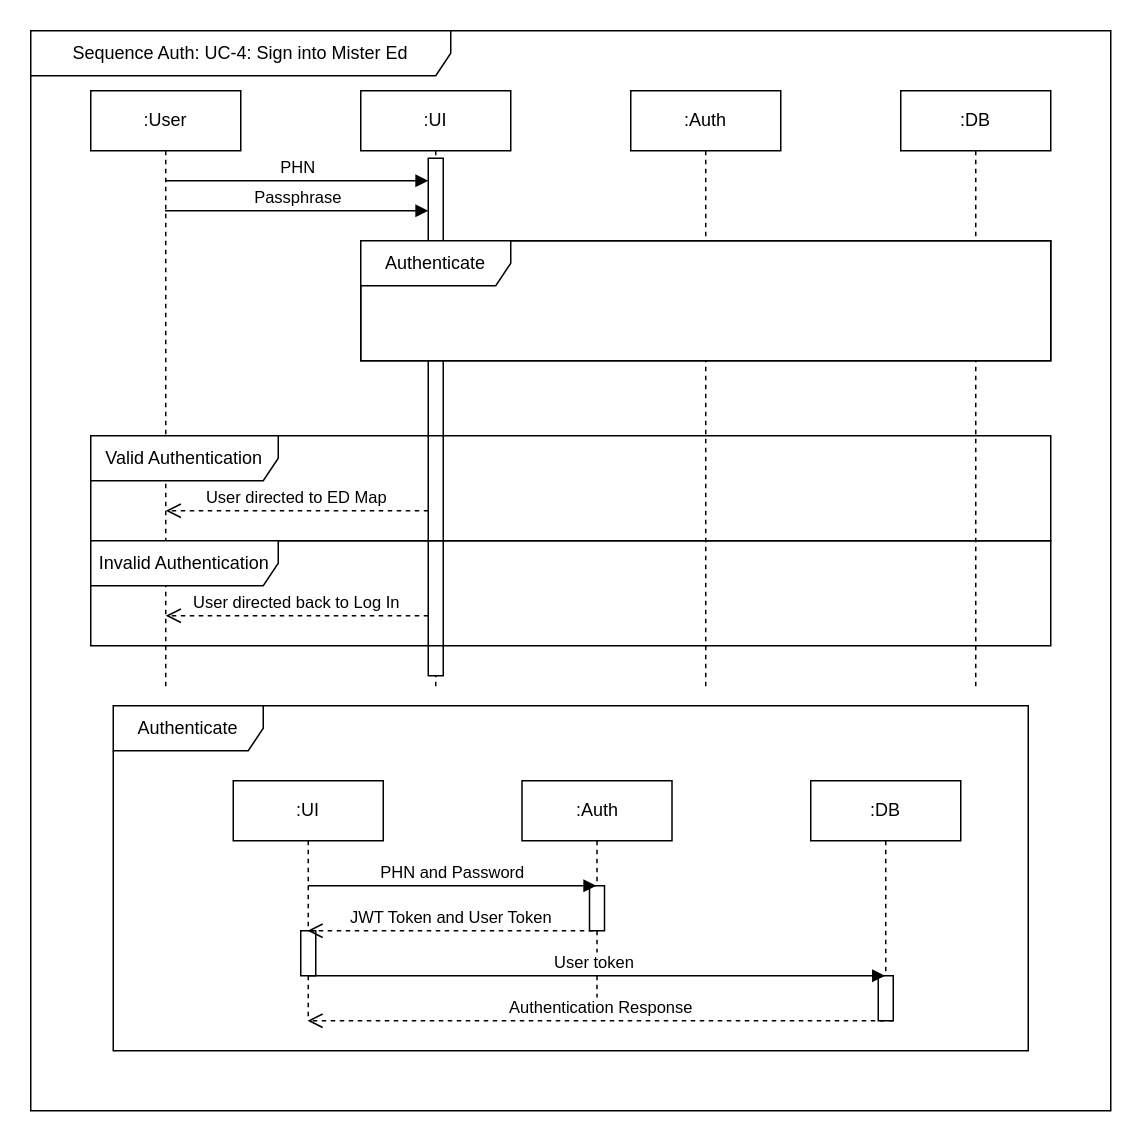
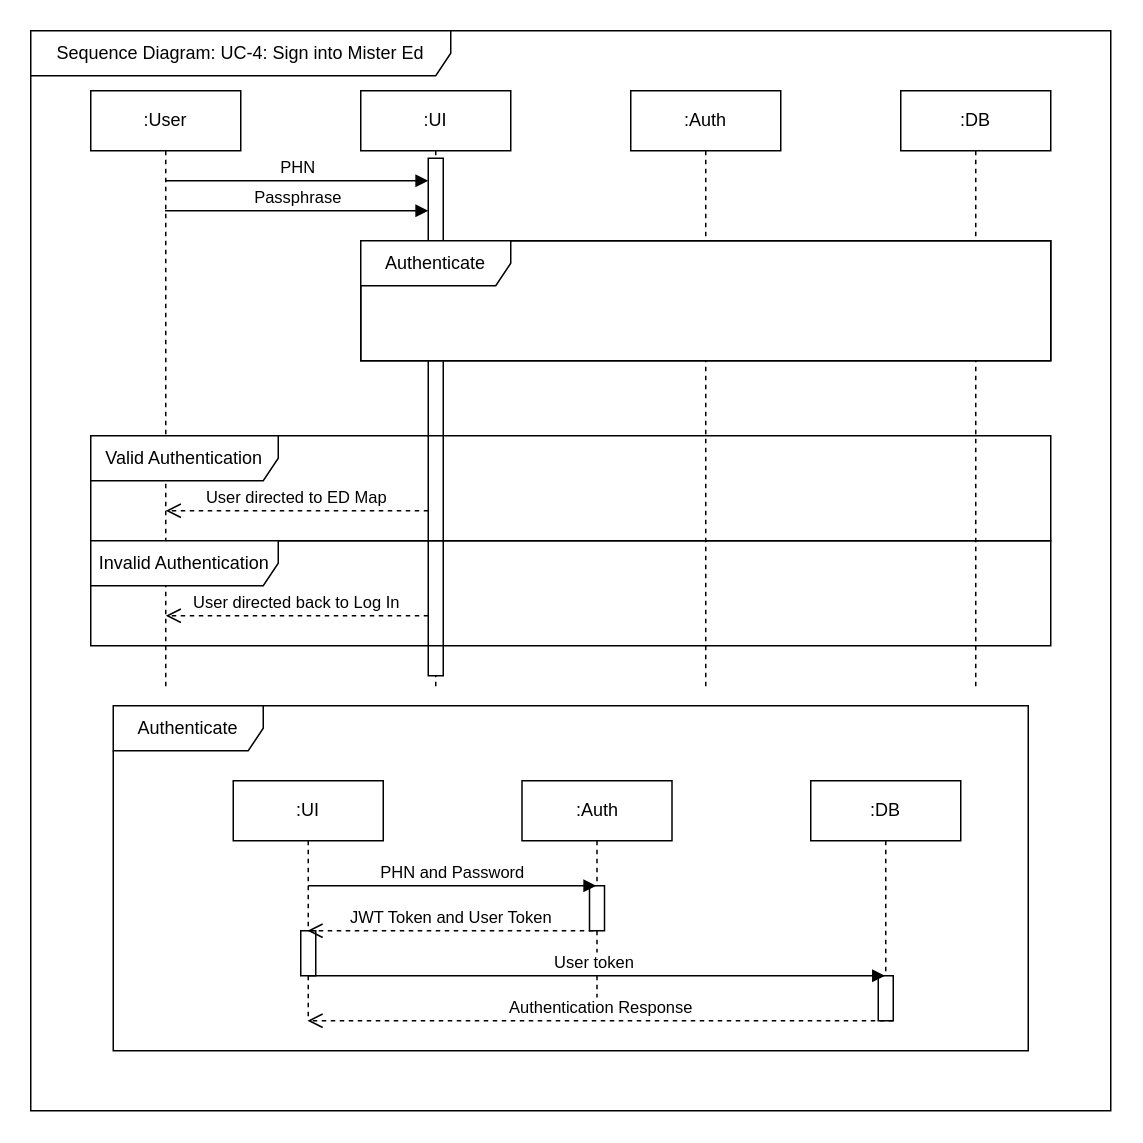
(241, 53) -> (241, 53)
